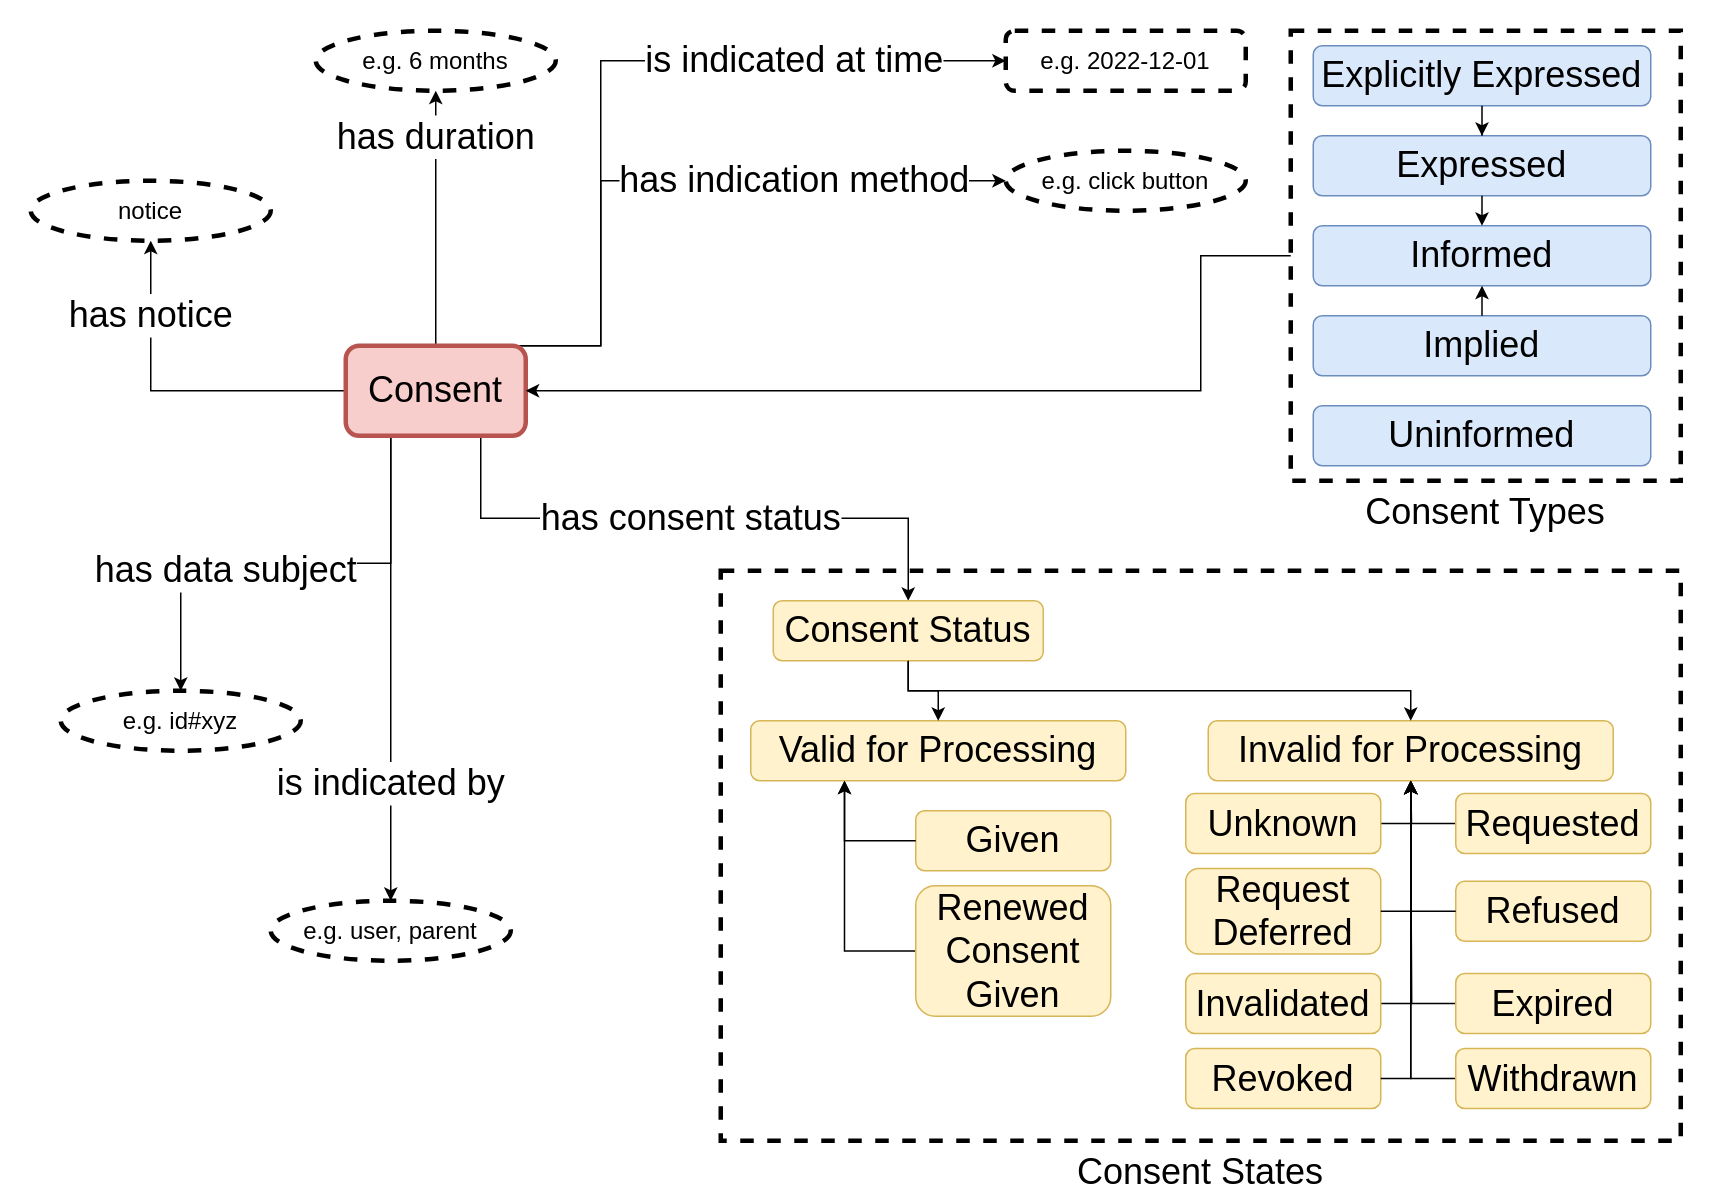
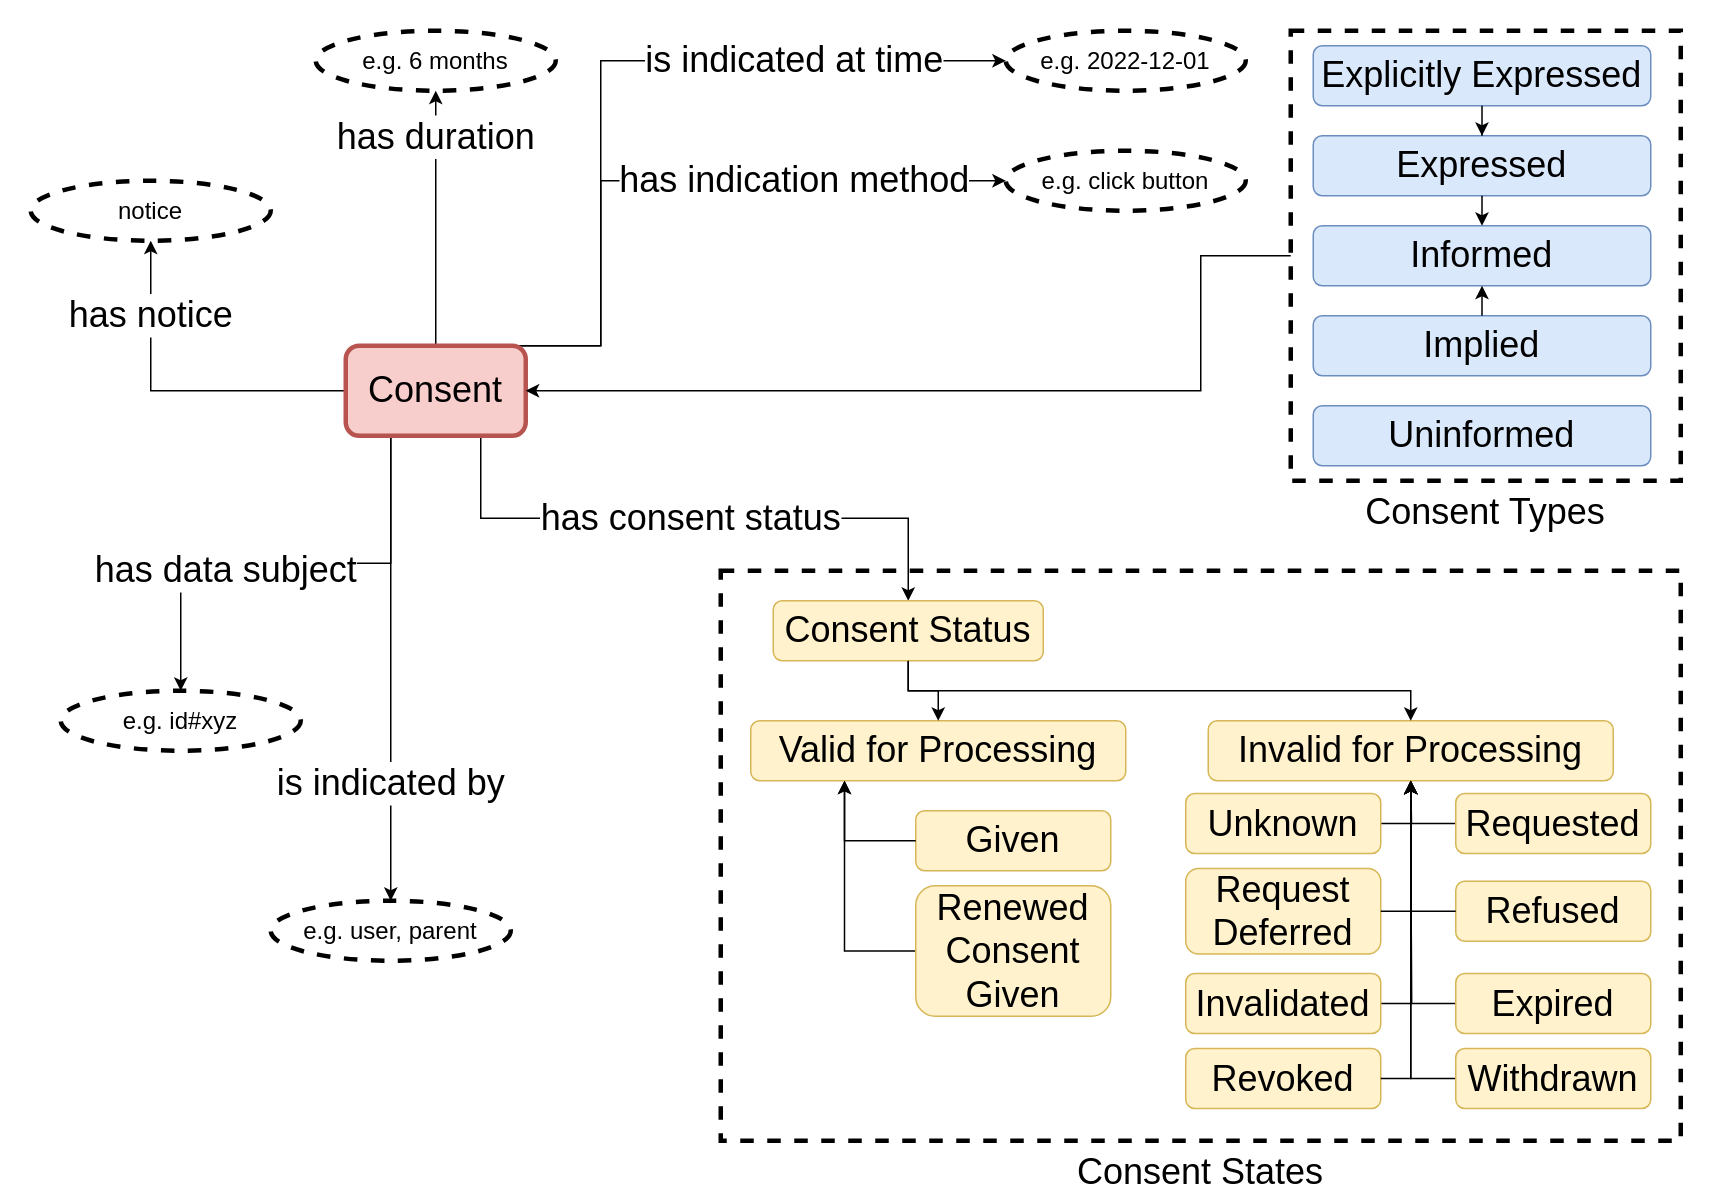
(1126, 61) -> (1126, 61)
